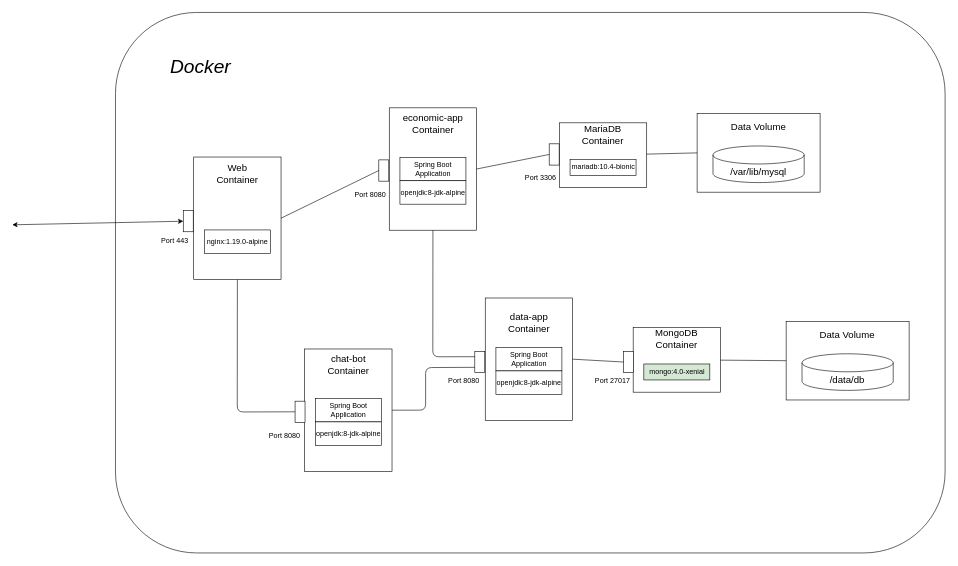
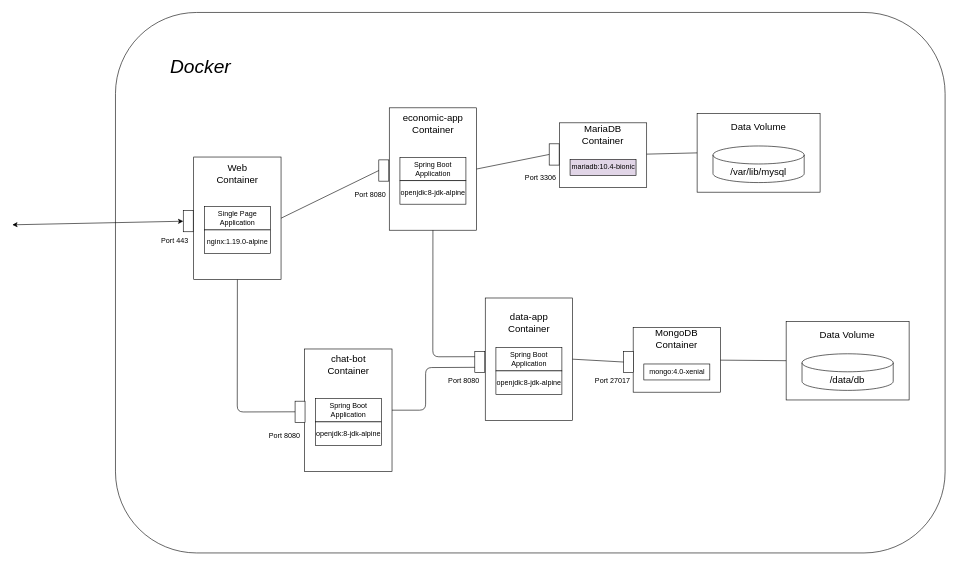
(603, 167) -> (603, 167)
none -> (237, 218)
(677, 372) -> (677, 372)
